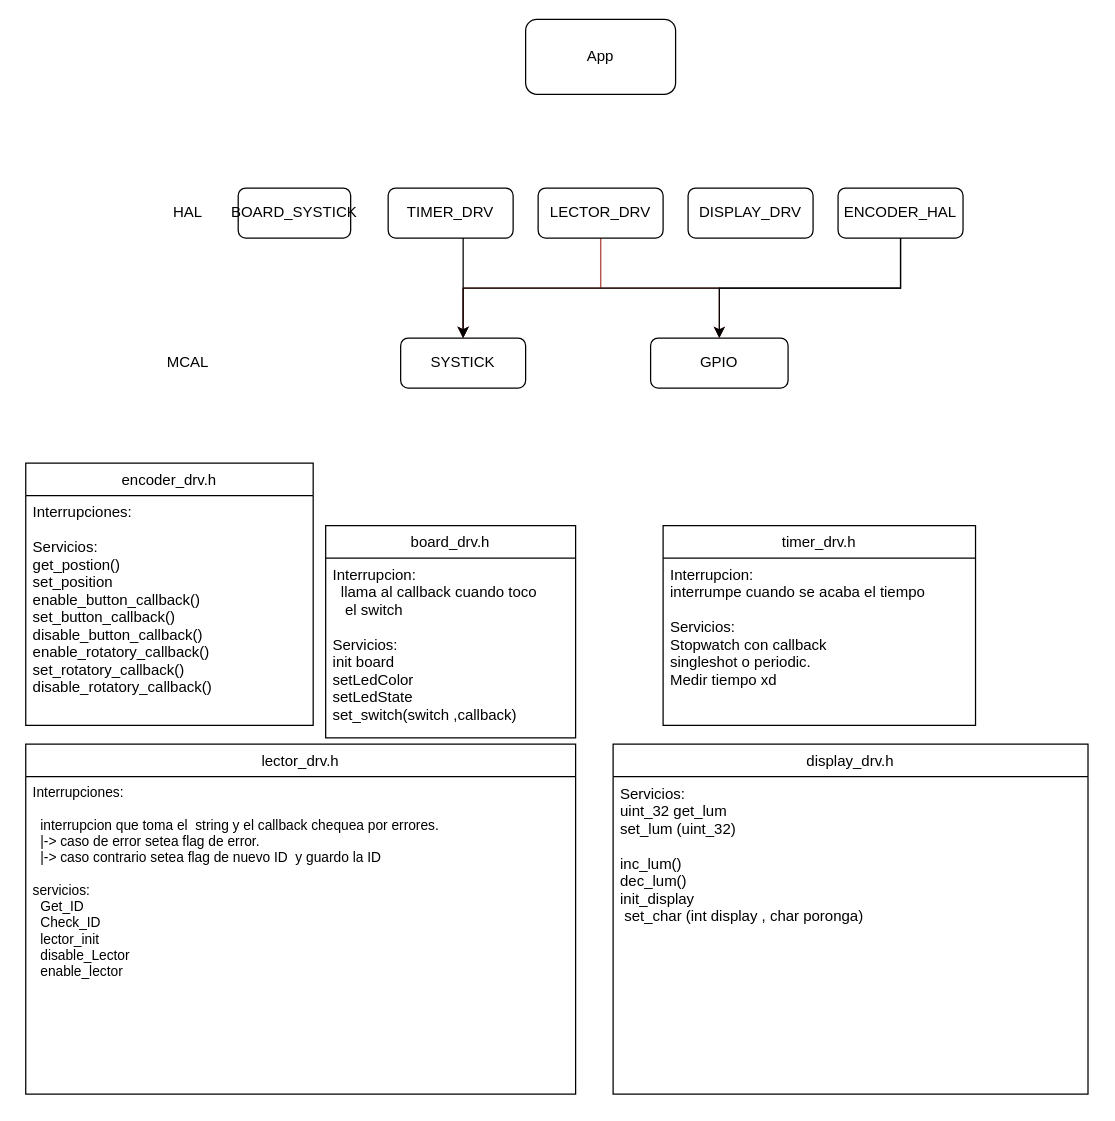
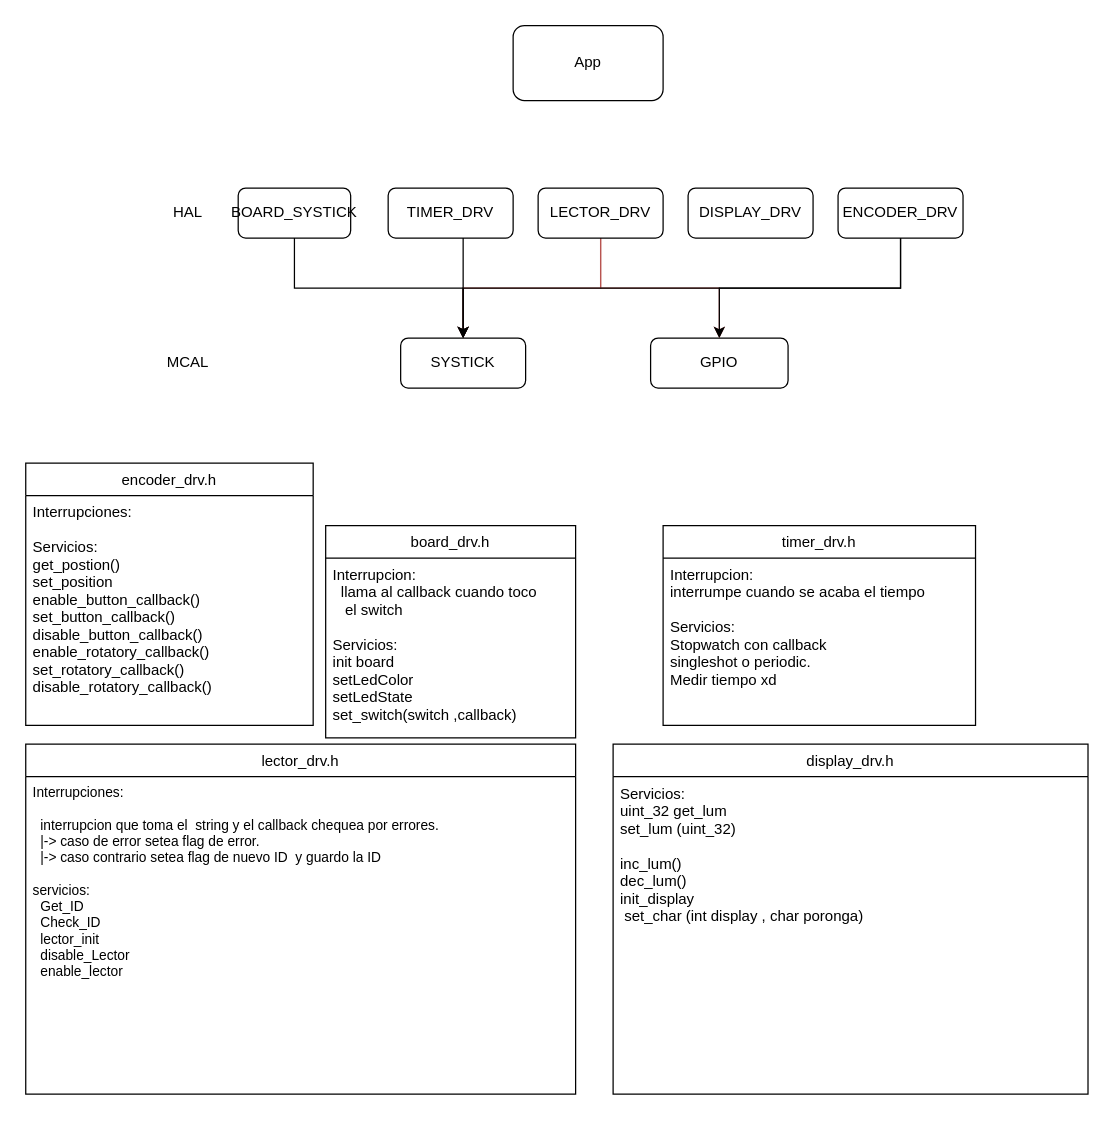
(601, 57) -> (588, 63)
(901, 213) -> (901, 213)
none -> (353, 288)
